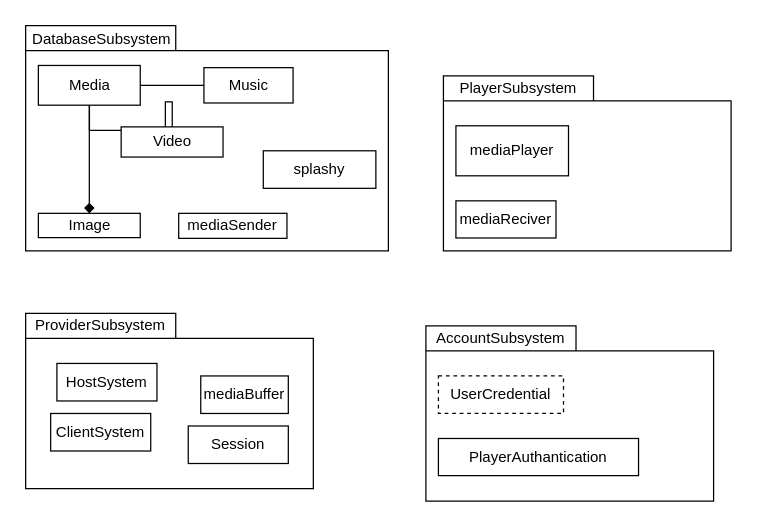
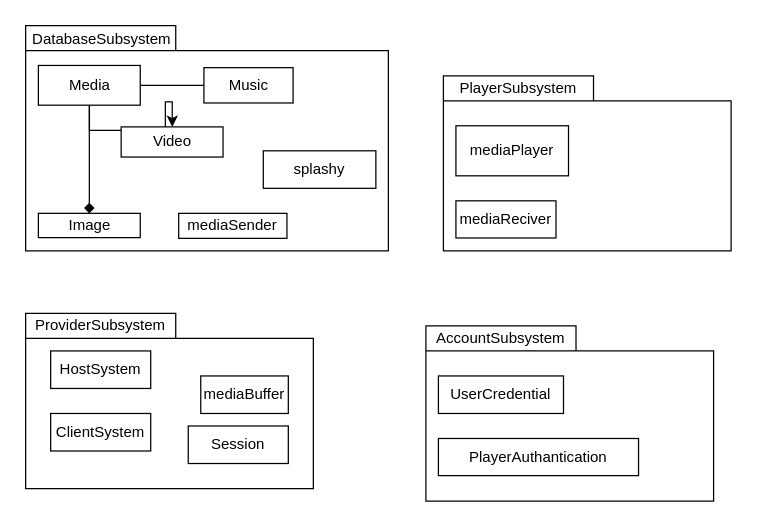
(172, 120) -> (172, 117)
(107, 382) -> (101, 369)
(501, 394) -> (501, 394)
